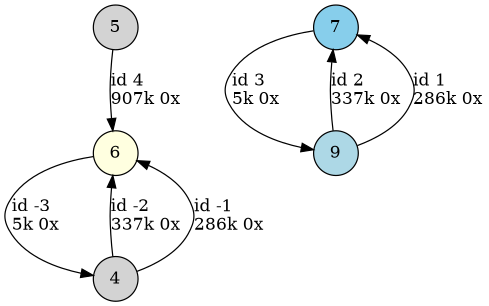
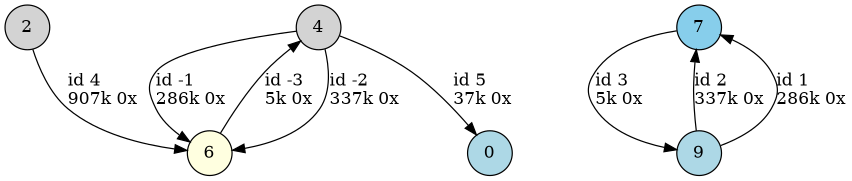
(116, 27) -> (27, 27)
none -> (490, 153)
